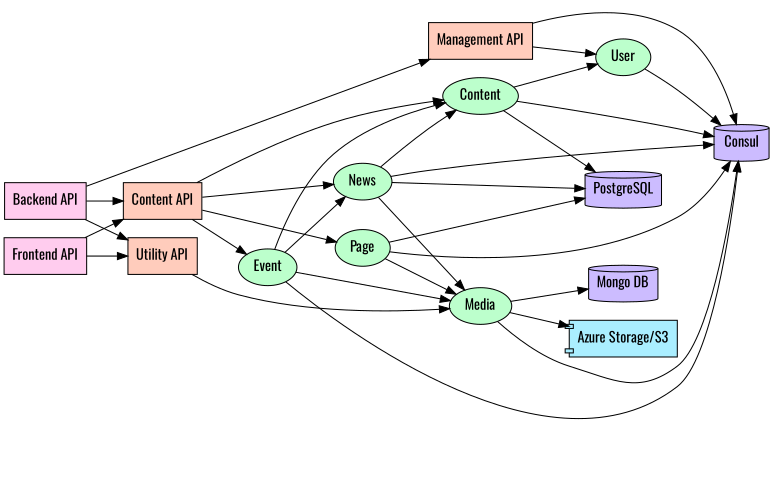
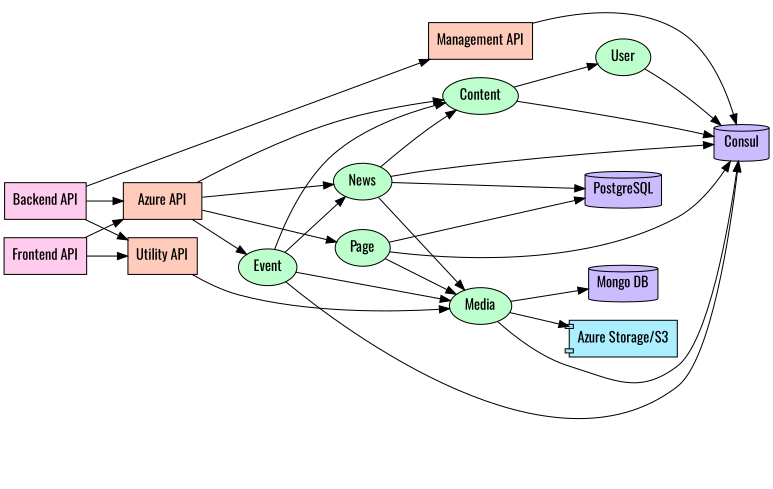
(559, 50) -> none
(545, 138) -> none
(163, 201) -> (163, 201)
